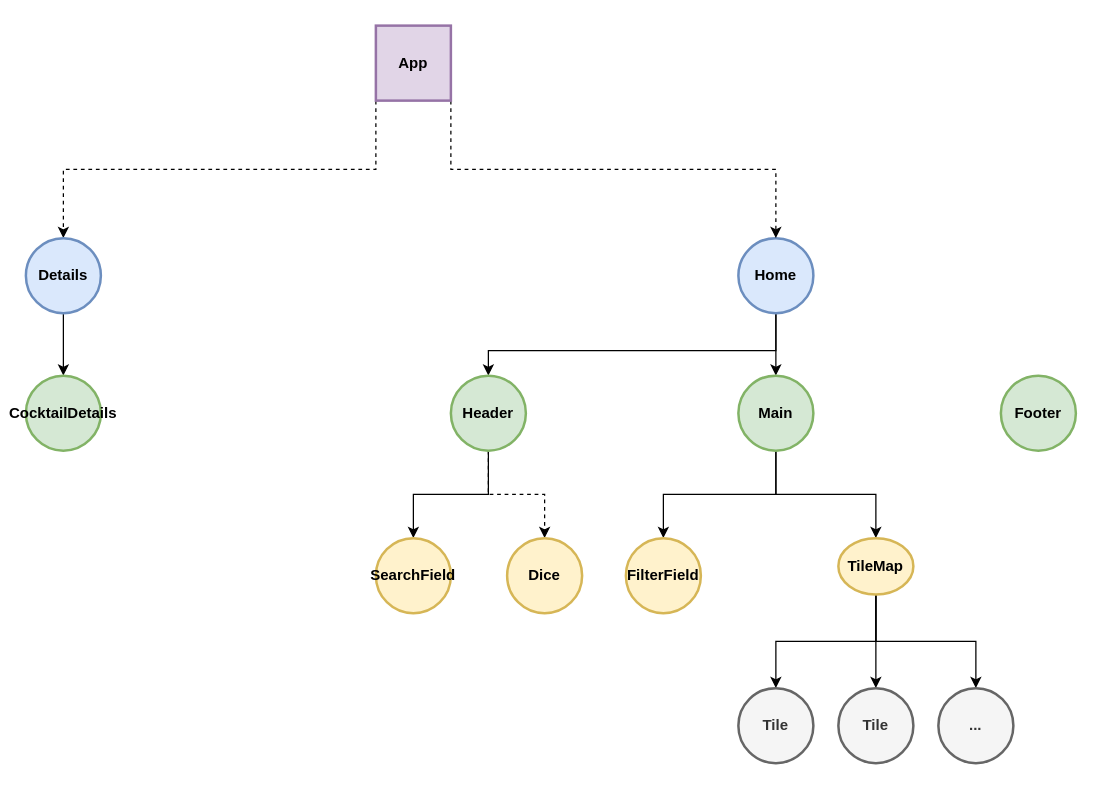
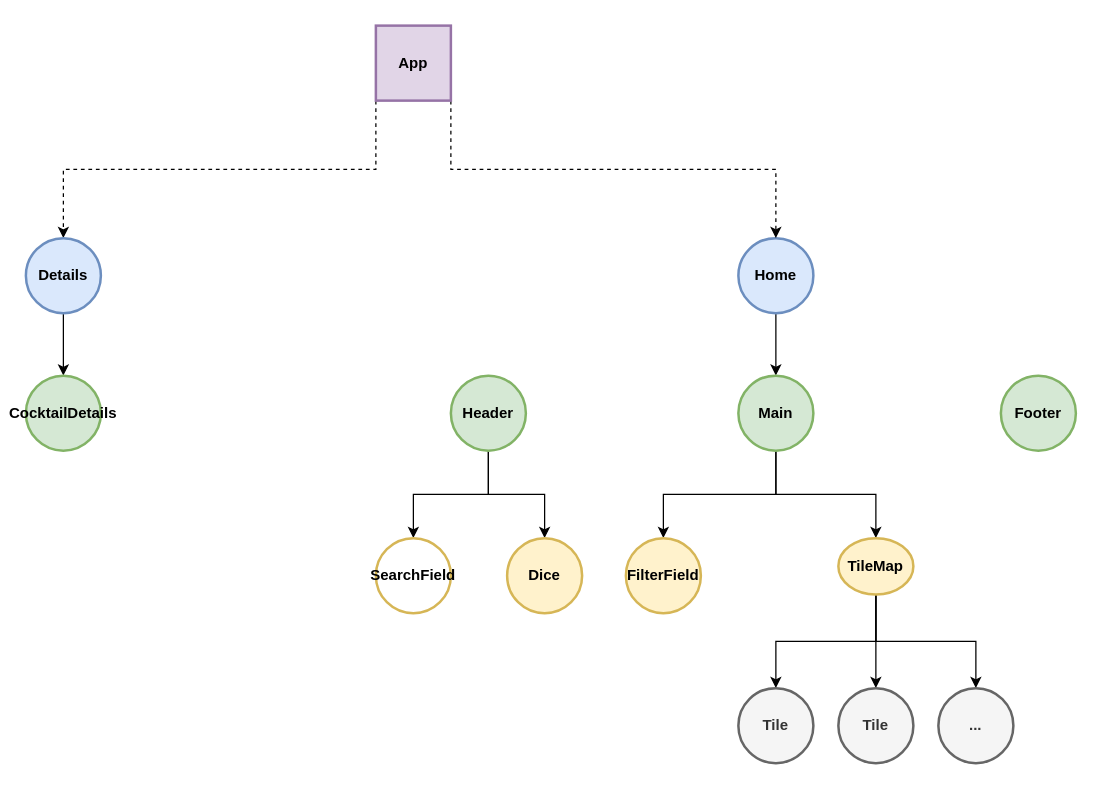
(622, 351) -> none
(535, 494) -> (535, 494)
(413, 576) -> (413, 576)
